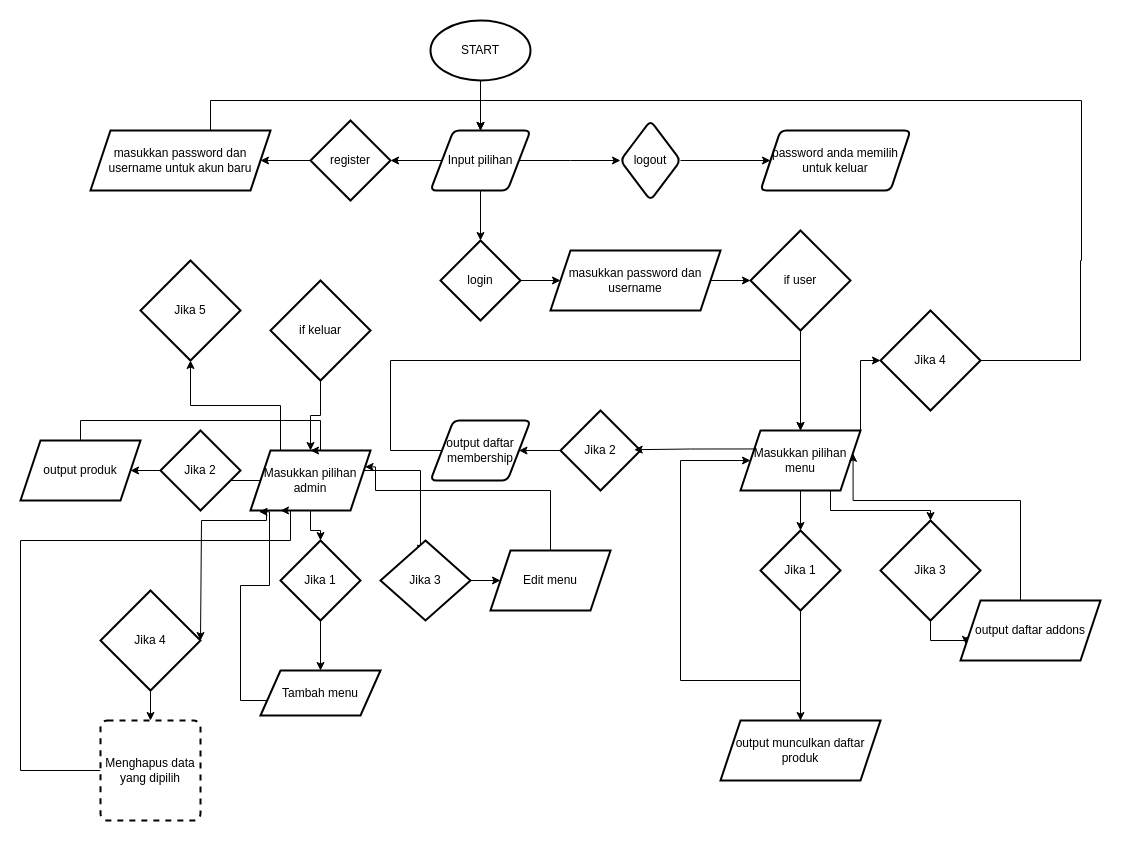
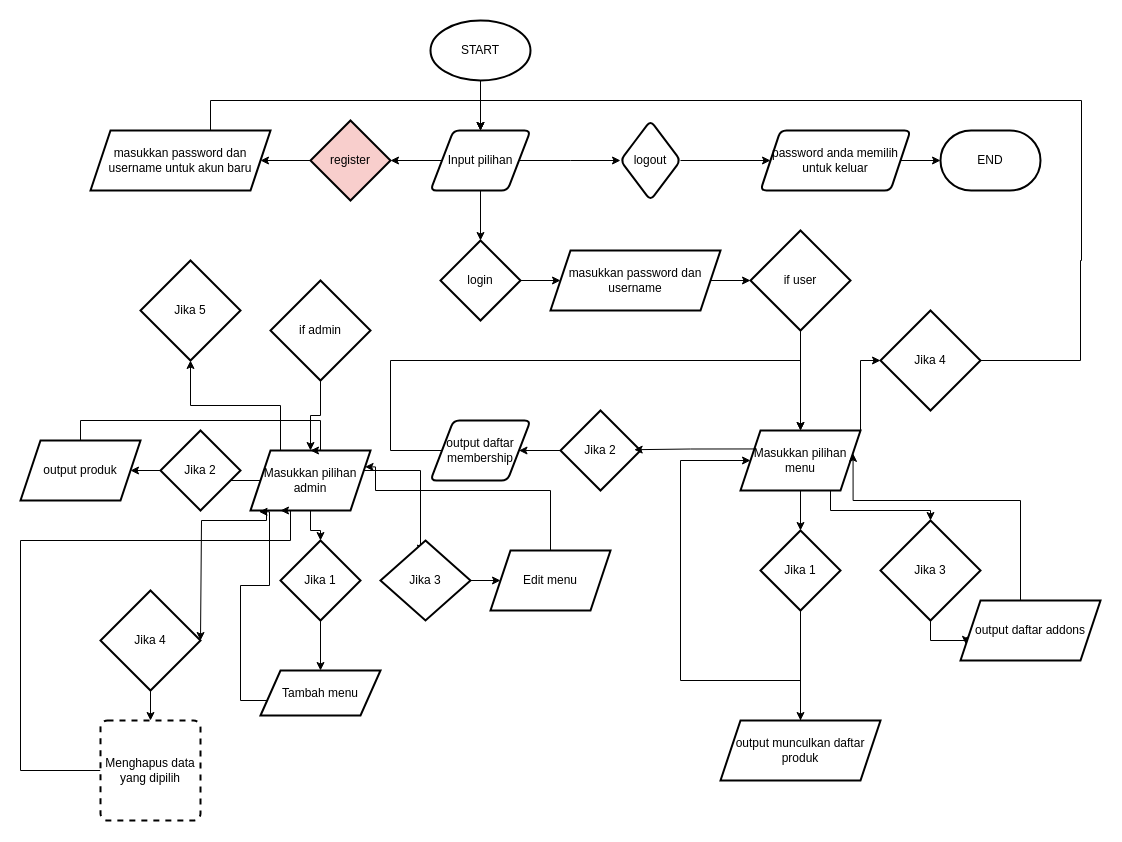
(351, 161) -> (351, 161)
none -> (927, 161)
none -> (991, 161)
(321, 331) -> (321, 331)
